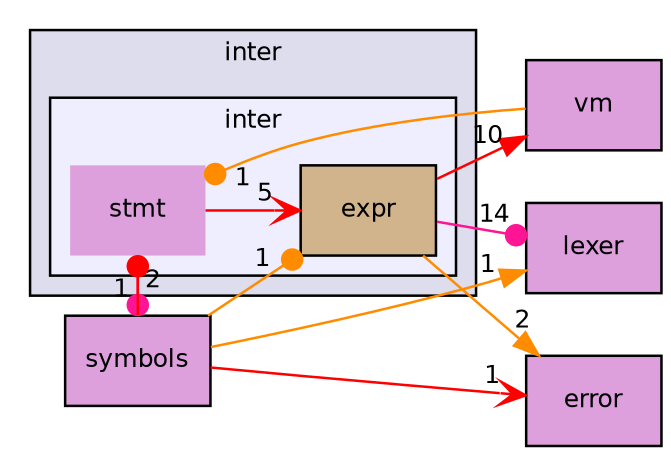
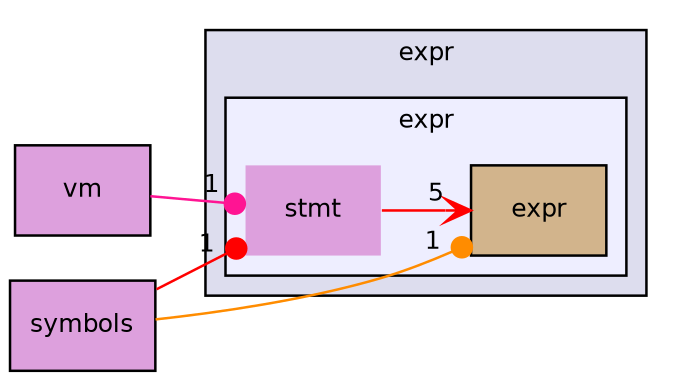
(253, 54) -> (426, 54)
(373, 127) -> (188, 200)
(470, 163) -> none
(594, 248) -> none
(138, 275) -> none
(594, 401) -> none
